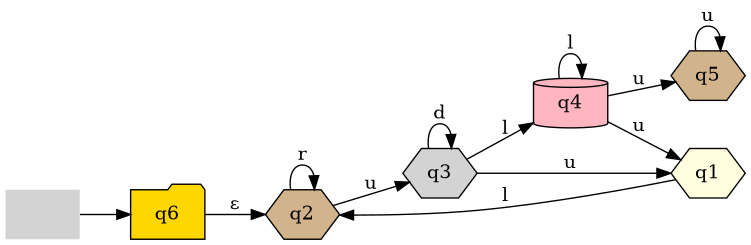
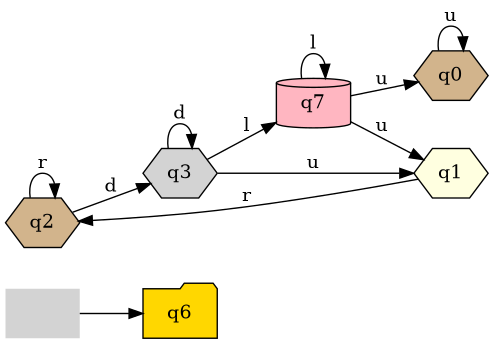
(708, 76) -> (451, 76)
(571, 103) -> (314, 103)
(371, 184) -> (111, 186)
(505, 196) -> (247, 196)
(228, 214) -> none
